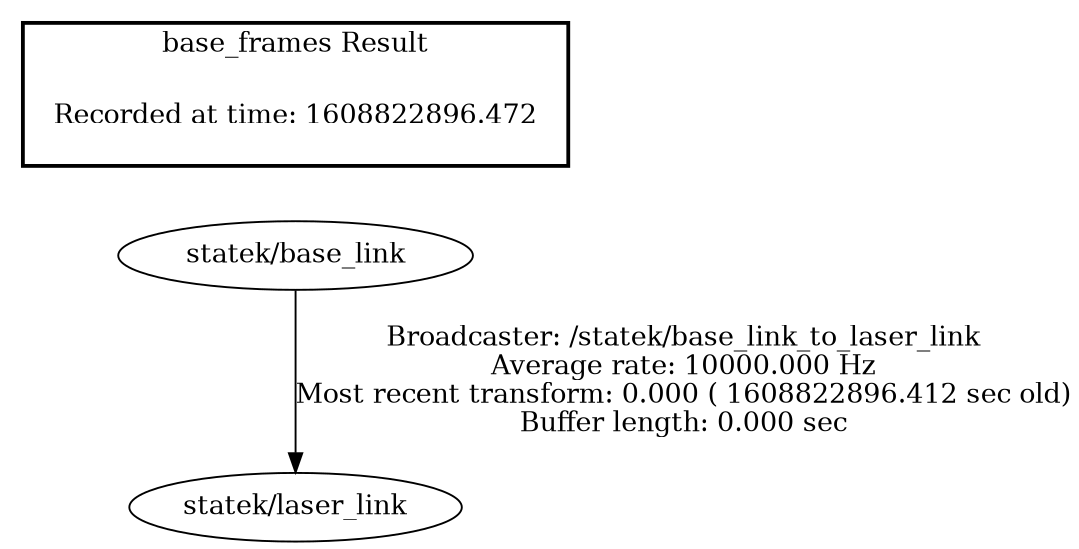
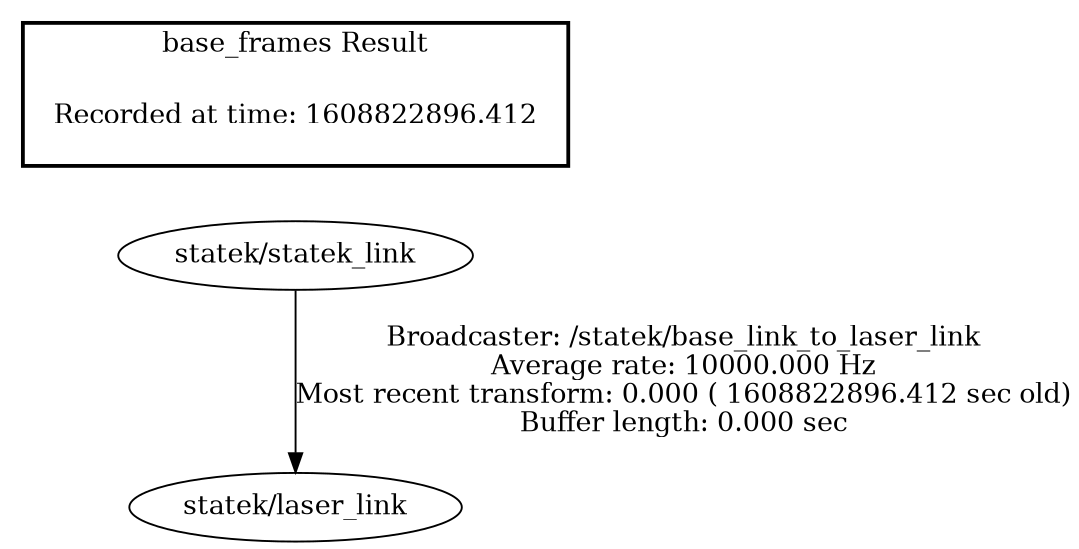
(296, 116) -> (296, 116)
(296, 256) -> (296, 256)
